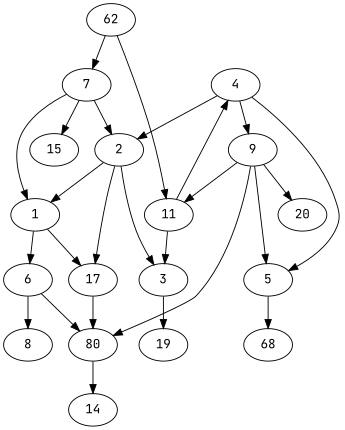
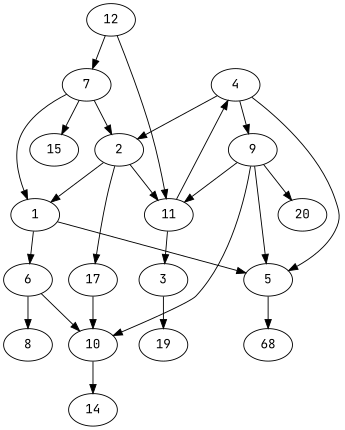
(111, 20) -> (111, 20)
(131, 213) -> (141, 179)
(61, 244) -> (147, 246)
(93, 345) -> (93, 345)
